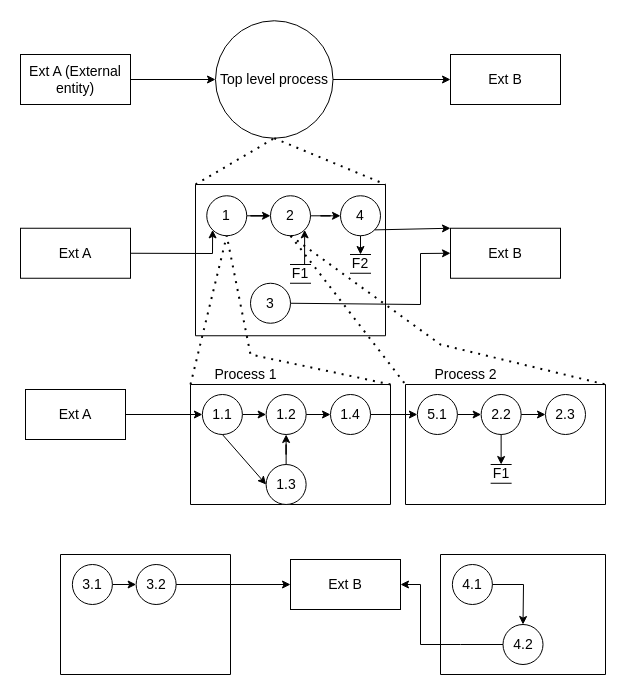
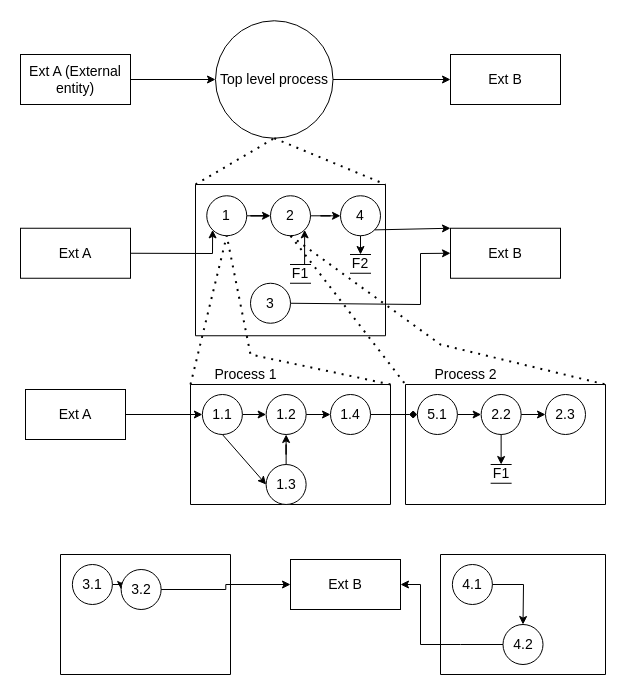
(409, 415) -> (408, 415)
(156, 585) -> (141, 590)
